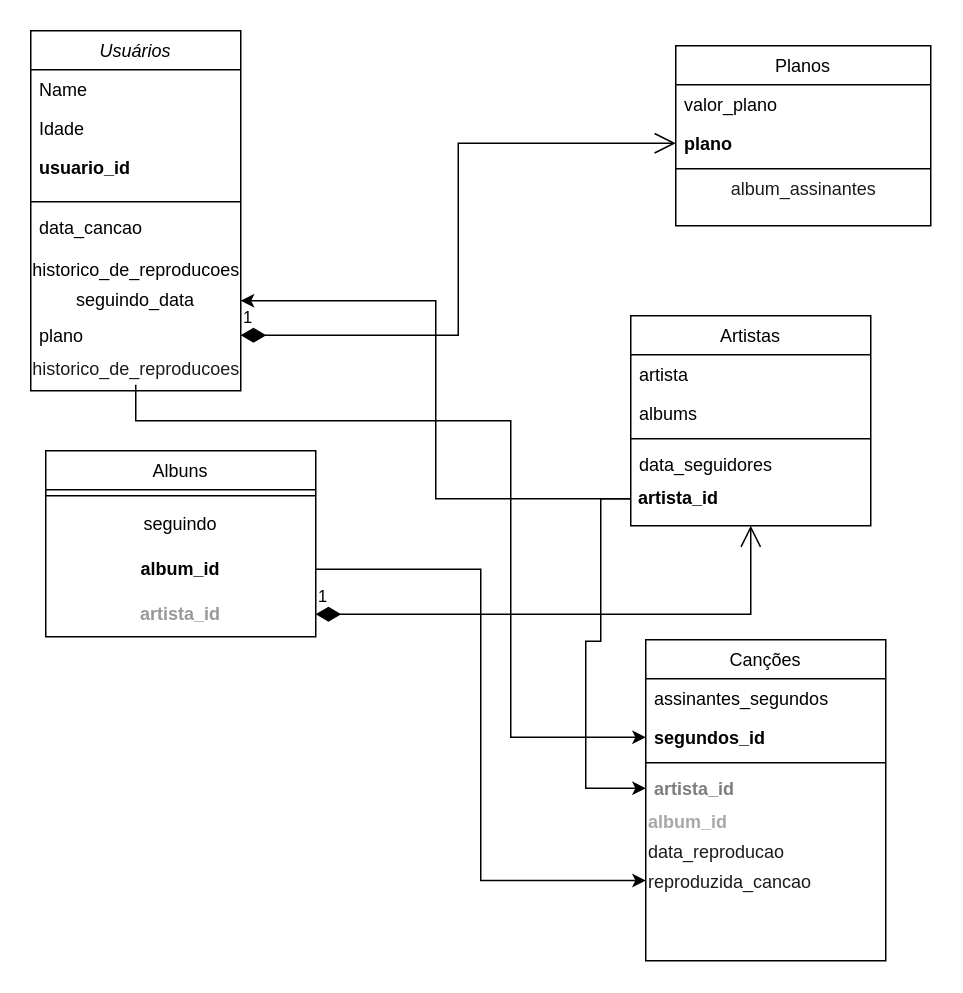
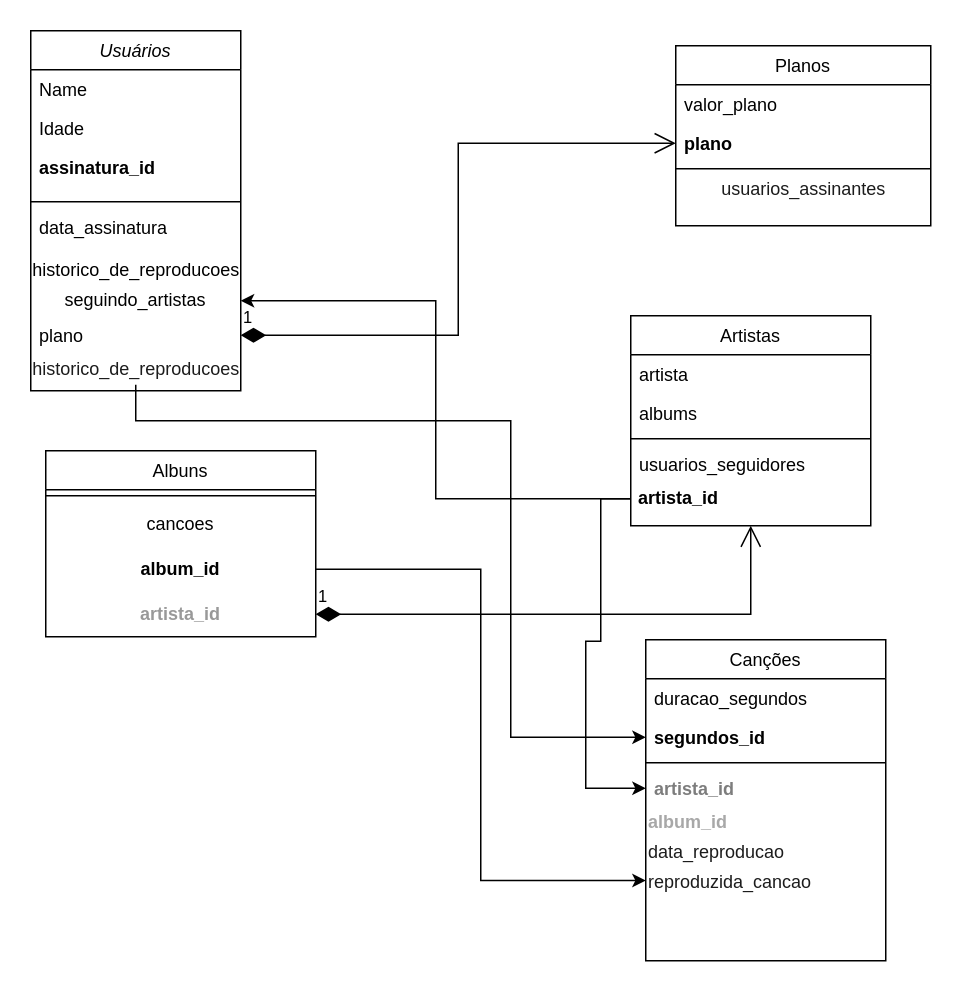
(85, 168) -> (100, 168)
(804, 190) -> (804, 190)
(94, 228) -> (112, 228)
(136, 301) -> (136, 301)
(712, 465) -> (730, 465)
(181, 524) -> (181, 524)
(747, 699) -> (735, 699)
